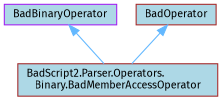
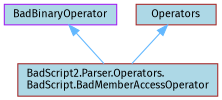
(176, 15) -> (176, 15)
(118, 80) -> (118, 80)
